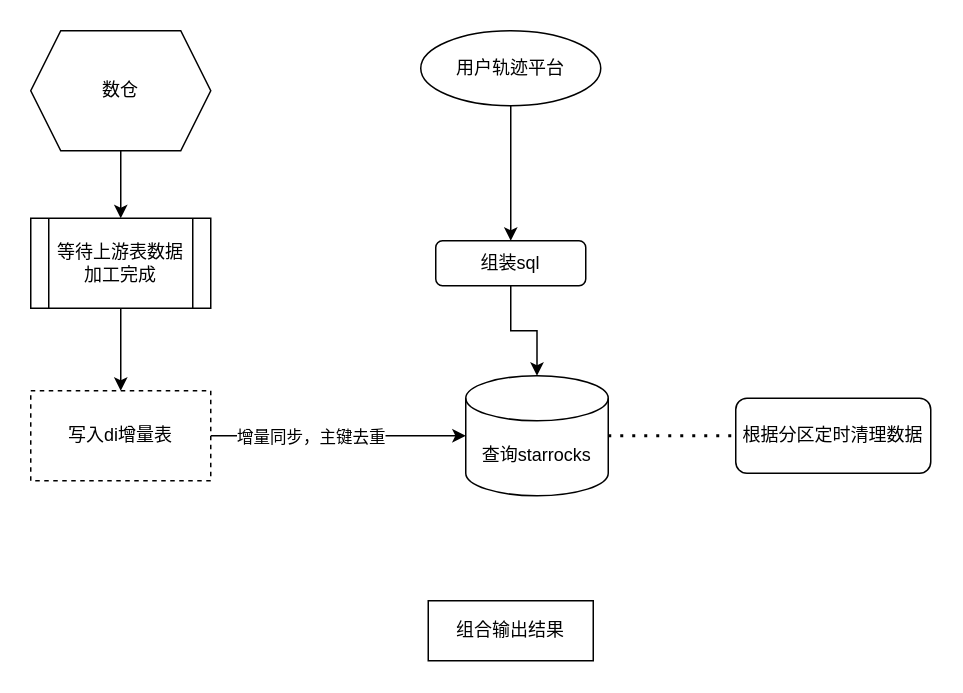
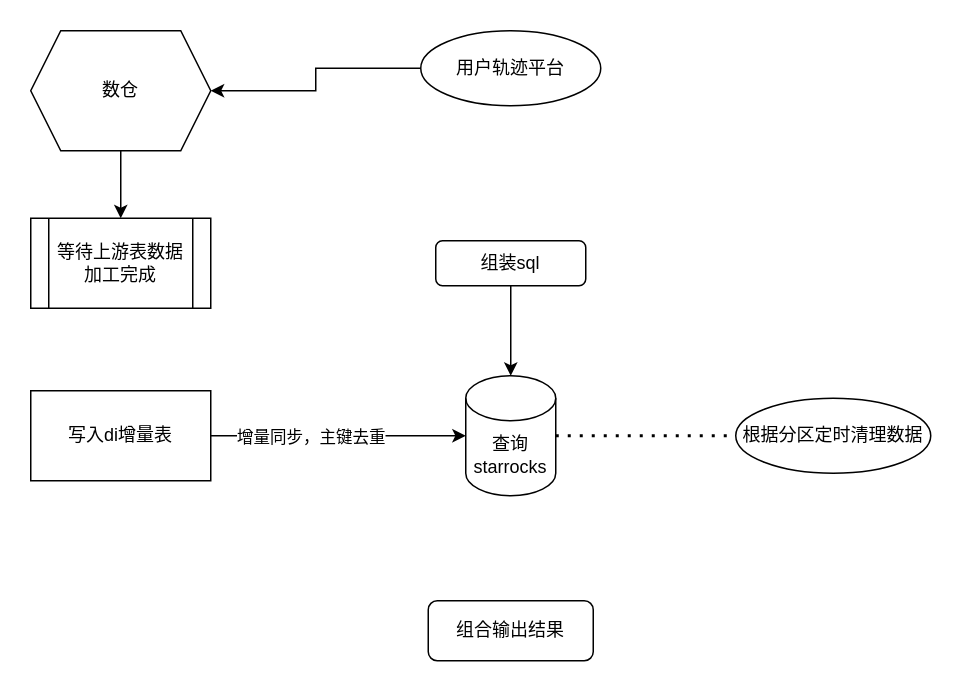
(511, 168) -> (316, 74)
(121, 345) -> none
(121, 436) -> (121, 436)
(537, 436) -> (511, 436)
(833, 436) -> (833, 436)
(511, 631) -> (511, 631)
